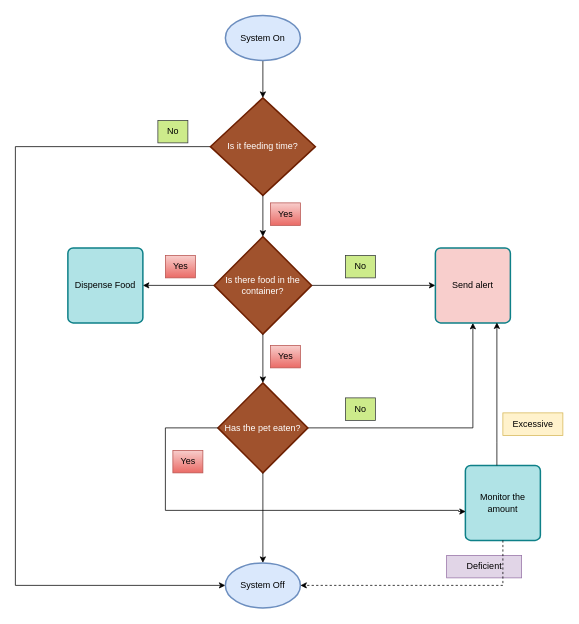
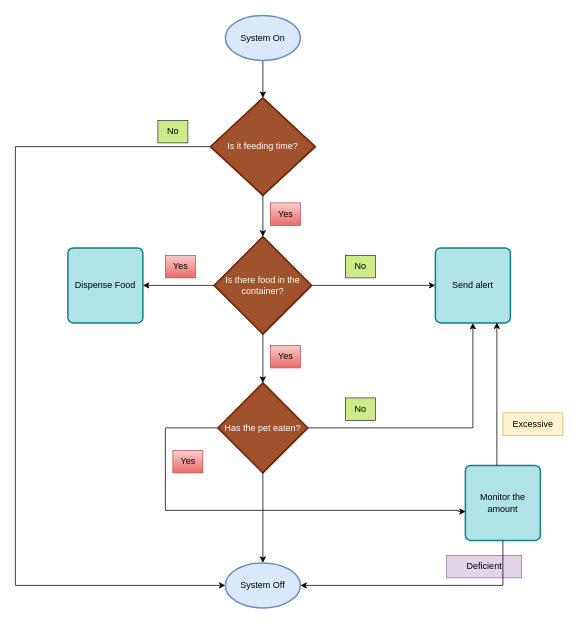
(473, 285) -> (473, 285)
(427, 585) -> (427, 585)
